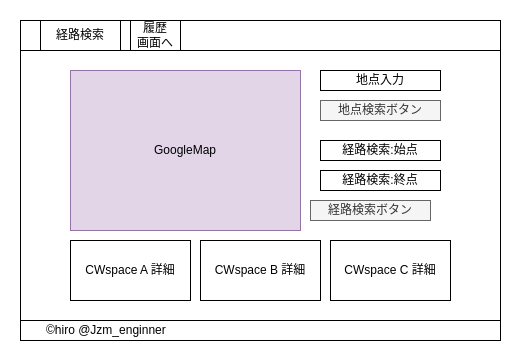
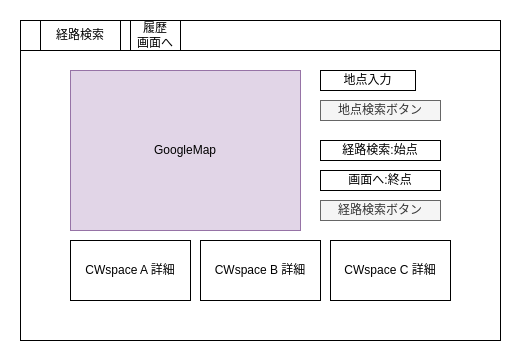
(381, 81) -> (368, 81)
(381, 181) -> (381, 181)
(371, 211) -> (381, 211)
(261, 331) -> none
